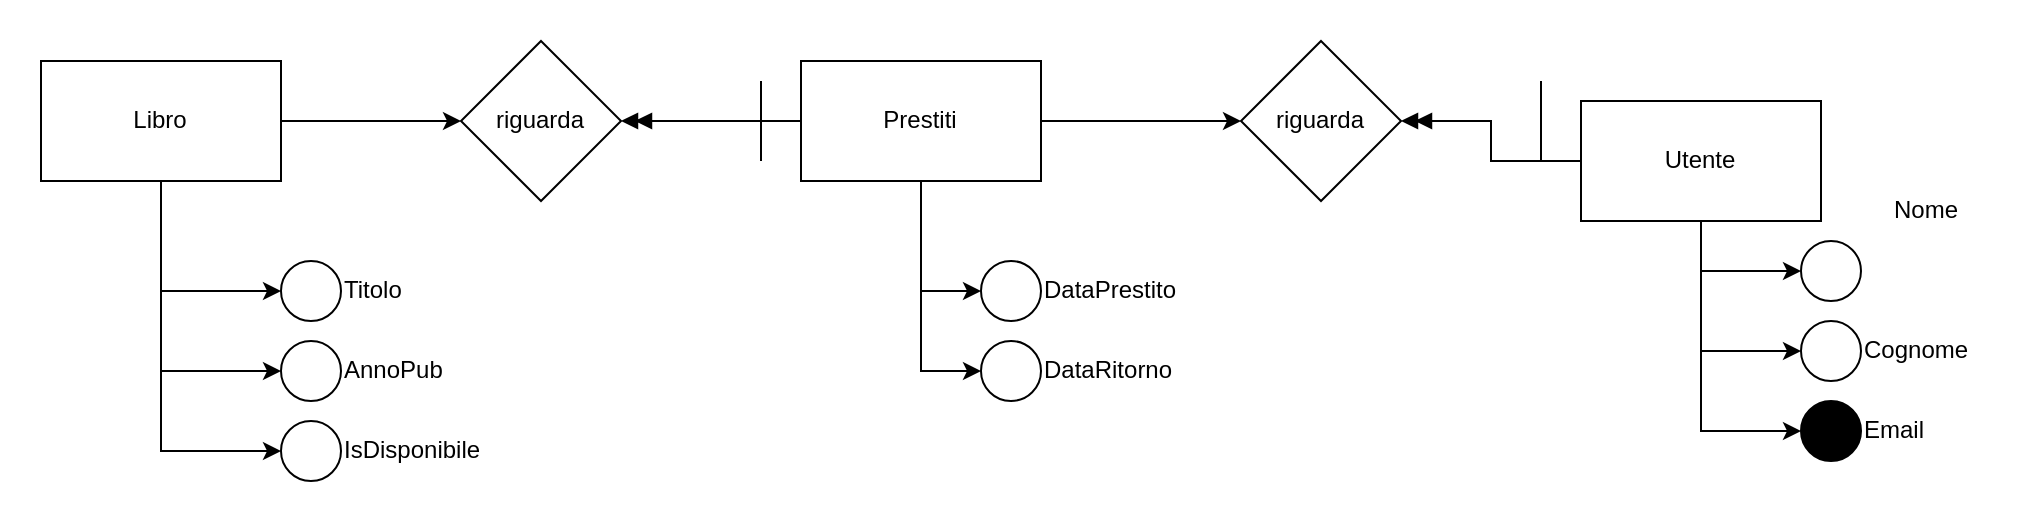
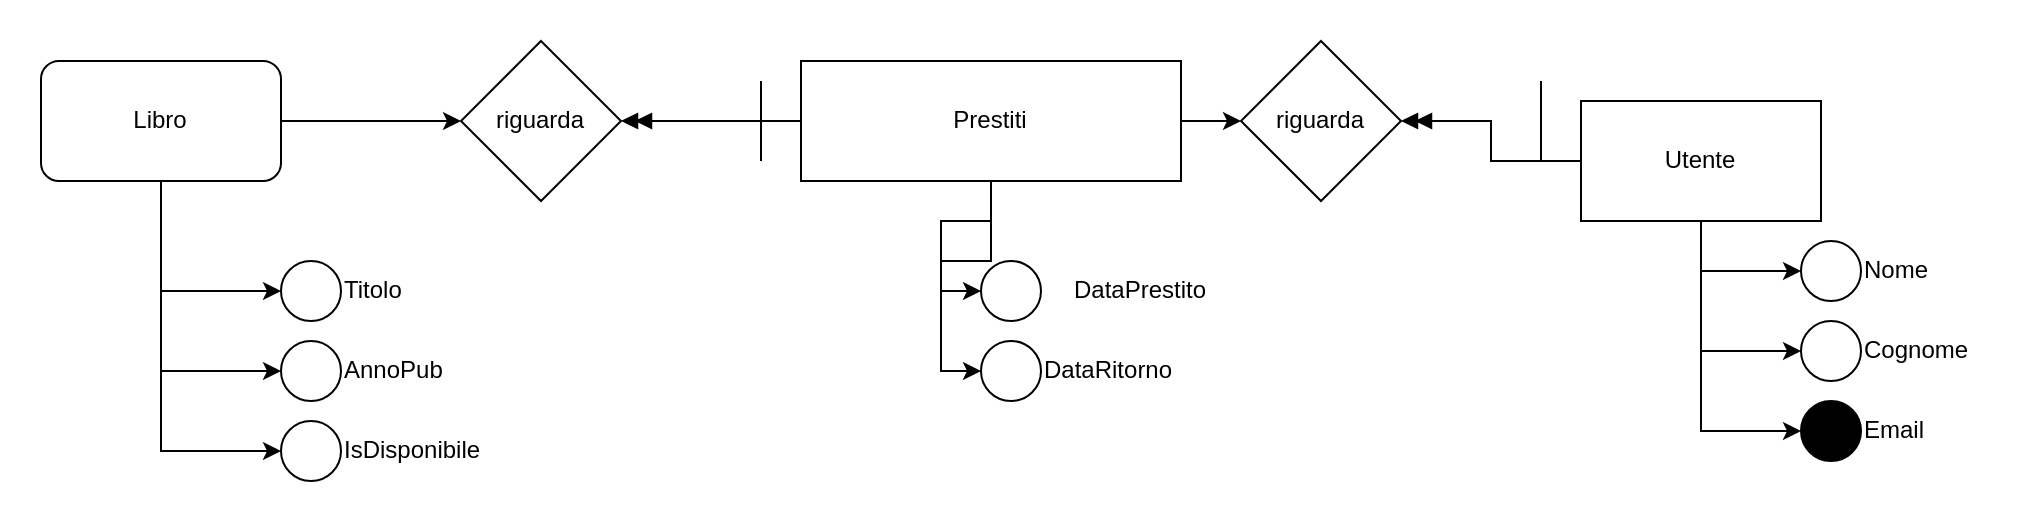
(161, 121) -> (161, 121)
(921, 121) -> (991, 121)
(1951, 211) -> (1921, 271)
(1101, 291) -> (1131, 291)
